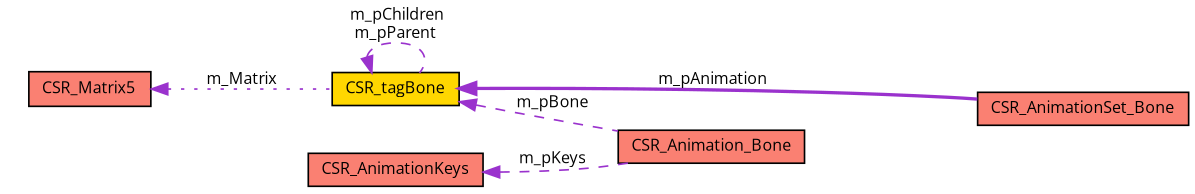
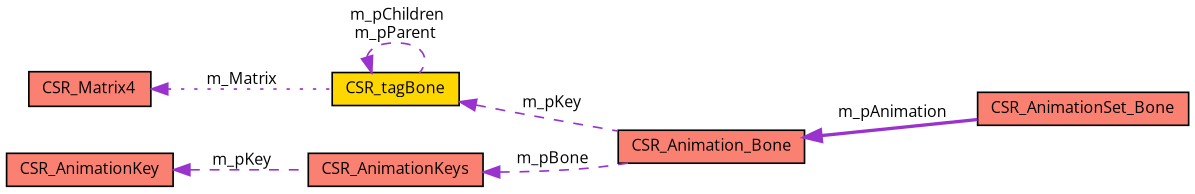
(90, 89) -> (90, 89)
(727, 90) -> (899, 128)
(551, 103) -> (551, 103)
(551, 159) -> (551, 159)
none -> (90, 170)
